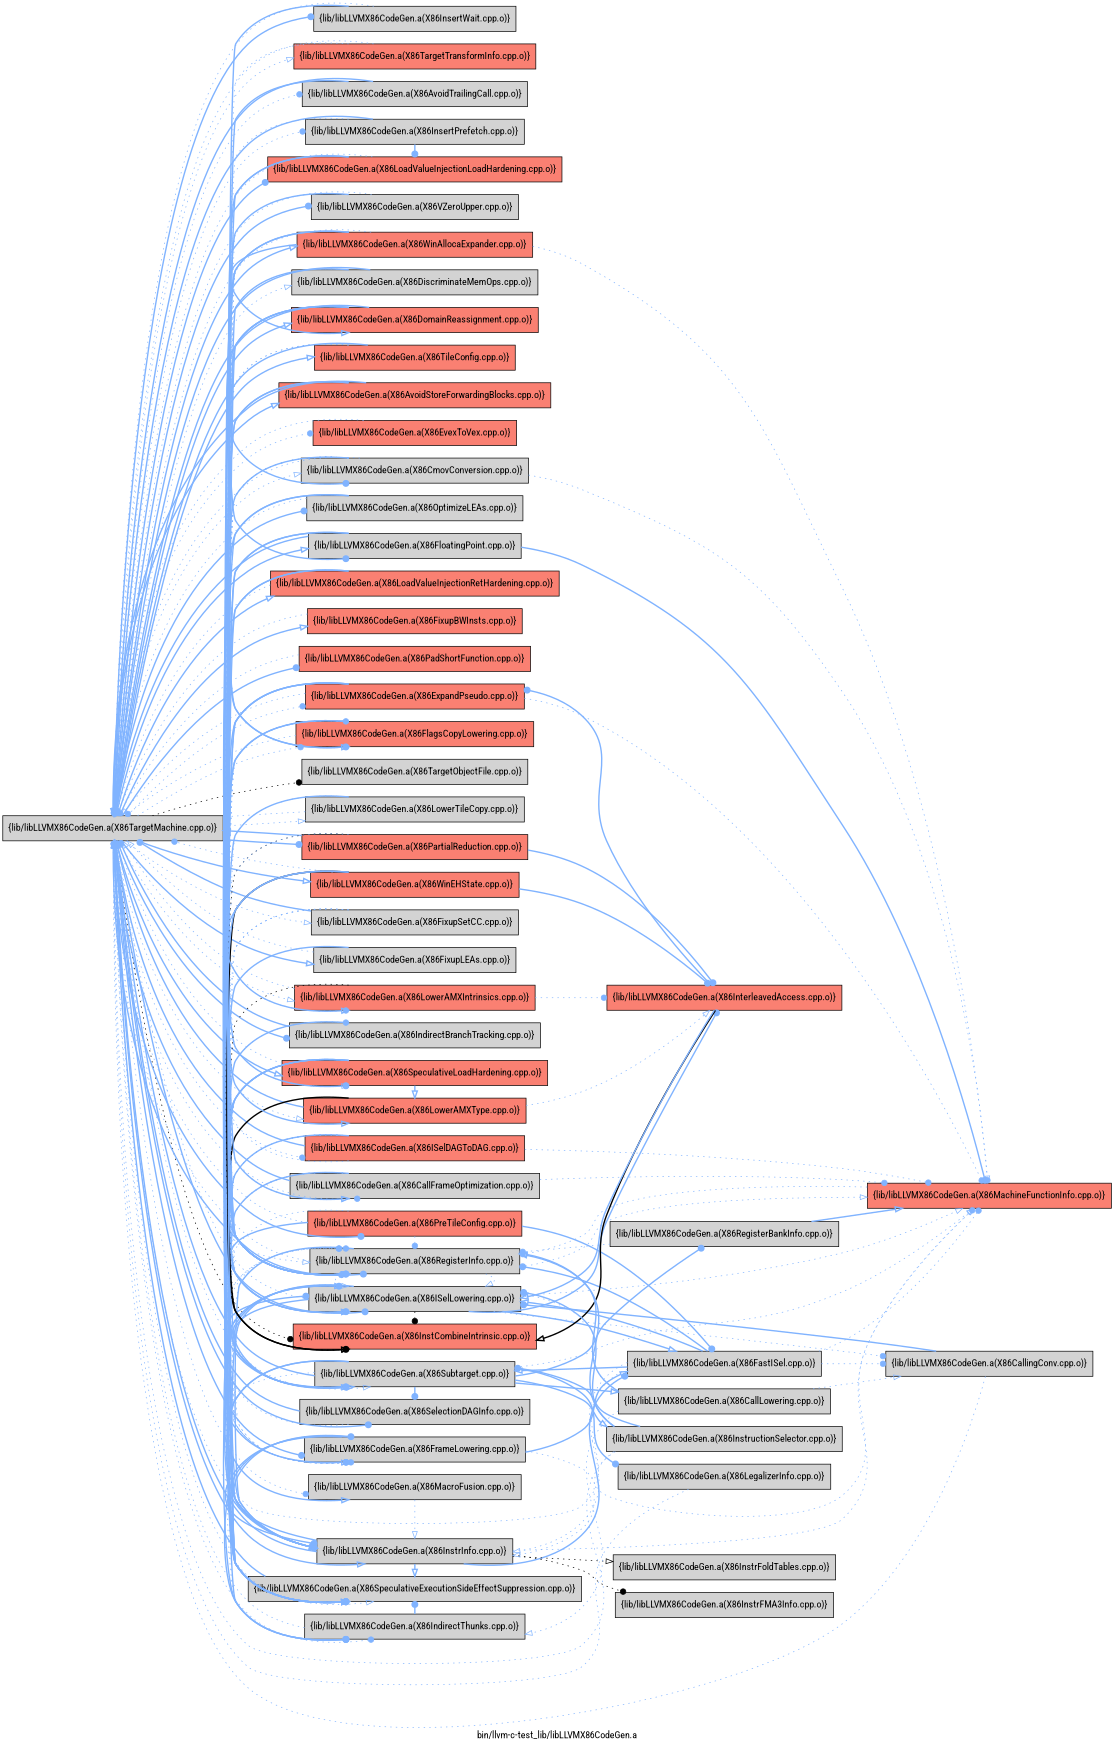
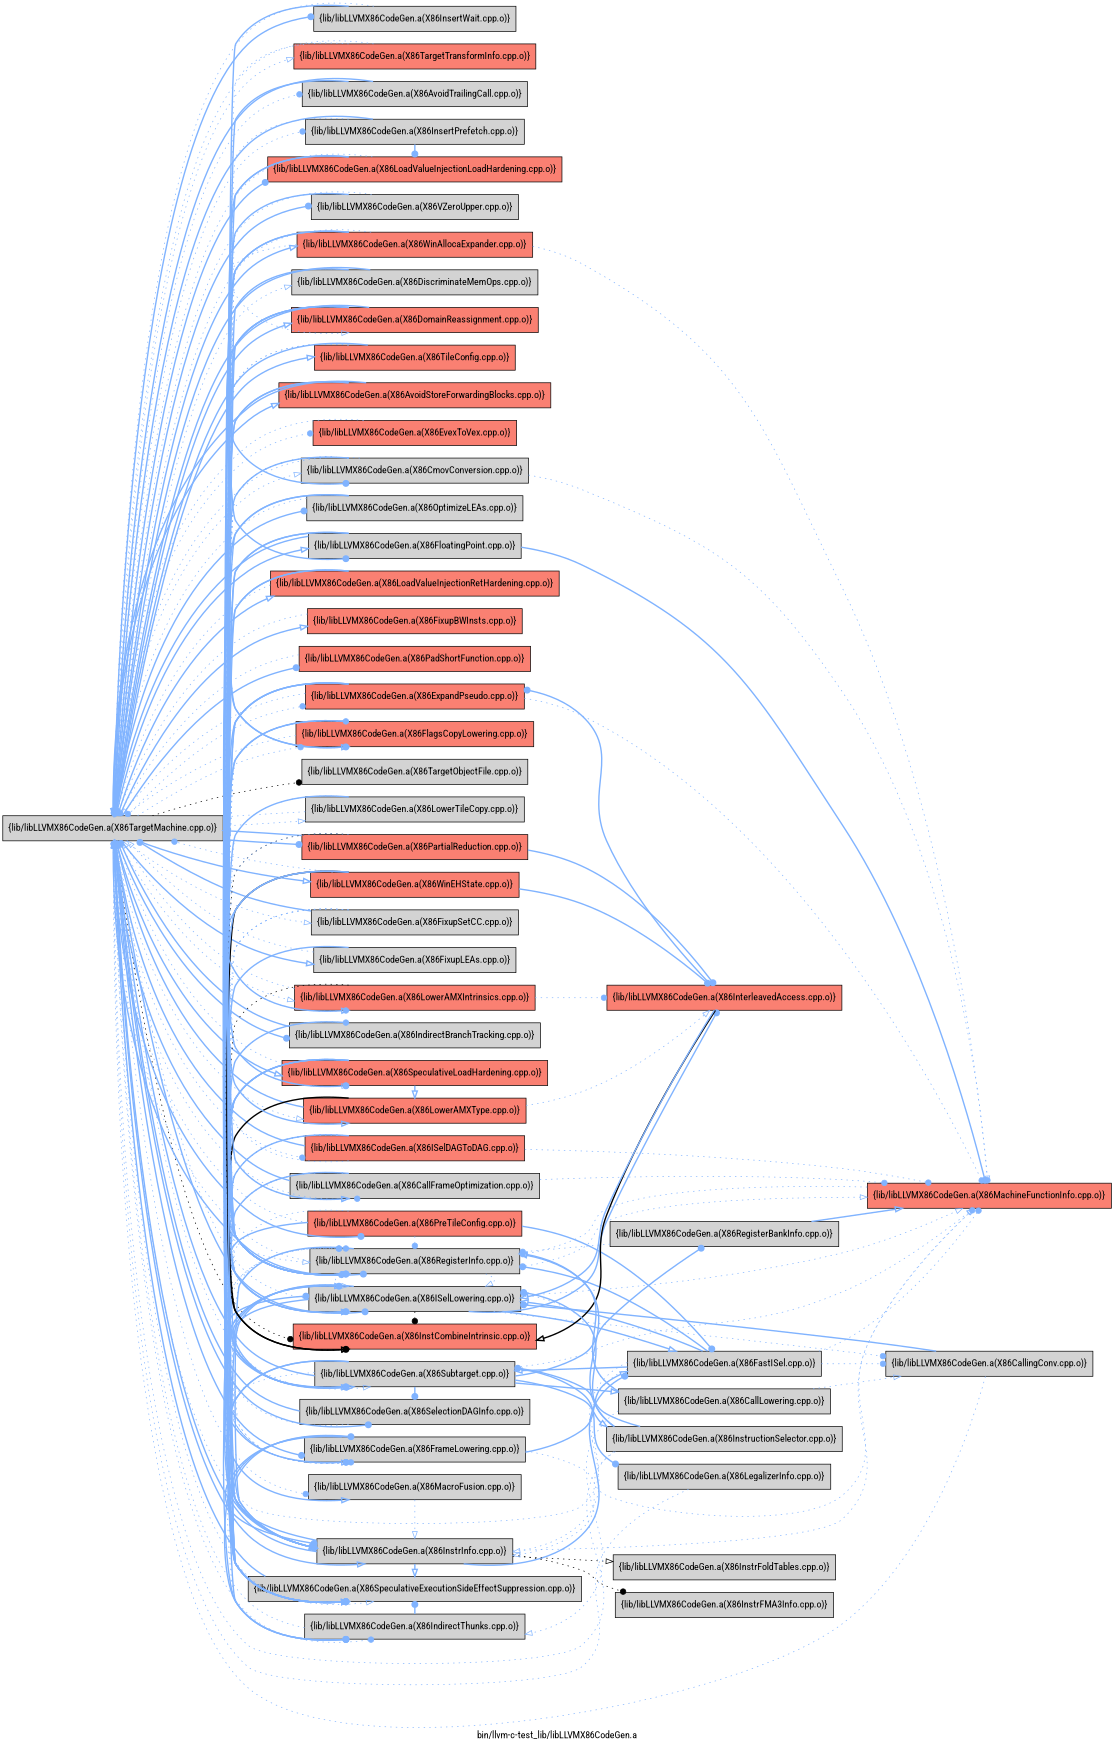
(254, 314) -> (254, 314)
